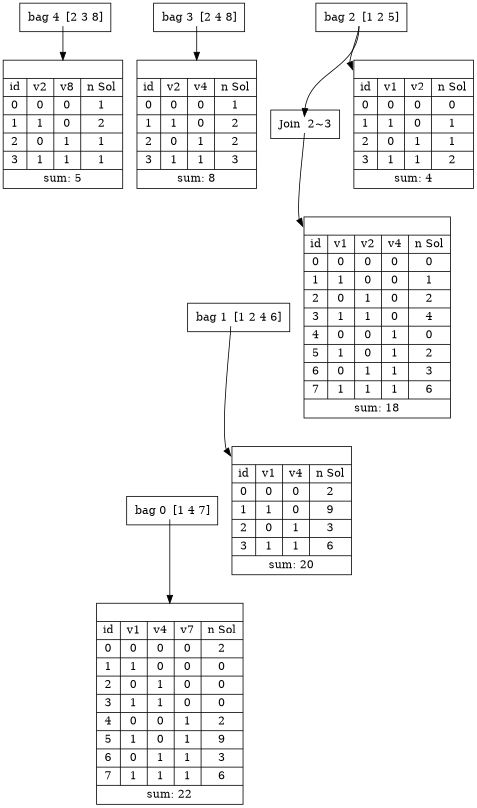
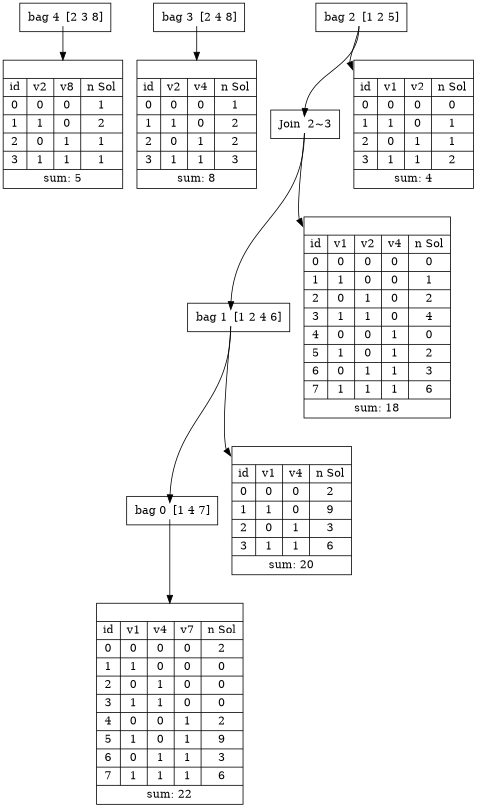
none -> (270, 218)
none -> (202, 411)
